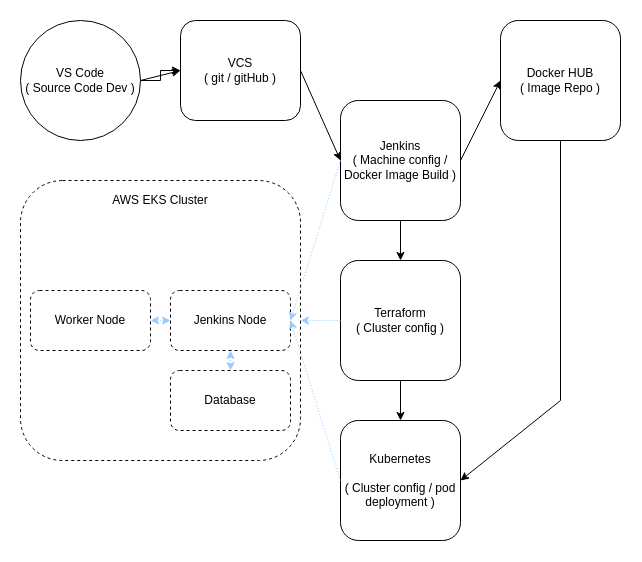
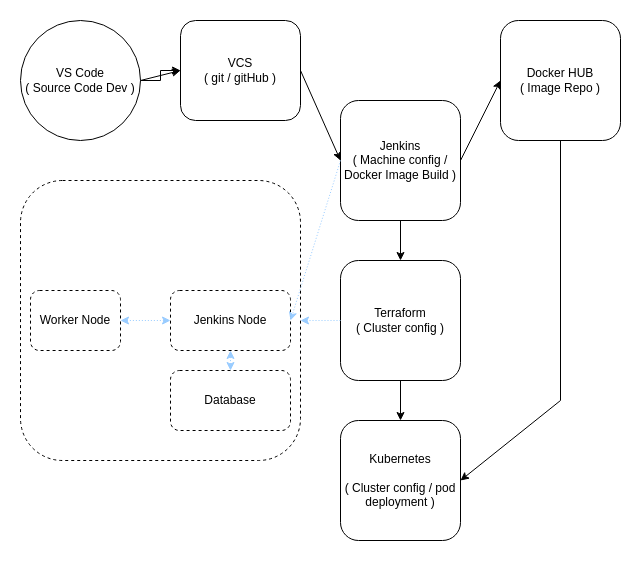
(161, 201) -> none
(91, 321) -> (76, 321)
(340, 480) -> none
